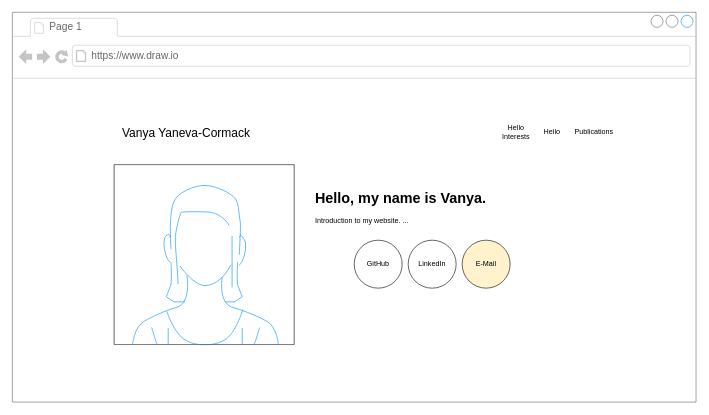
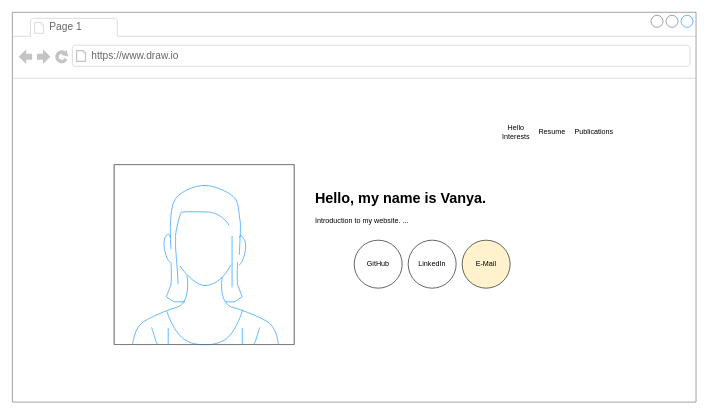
(186, 132) -> none
(552, 132) -> (552, 132)
